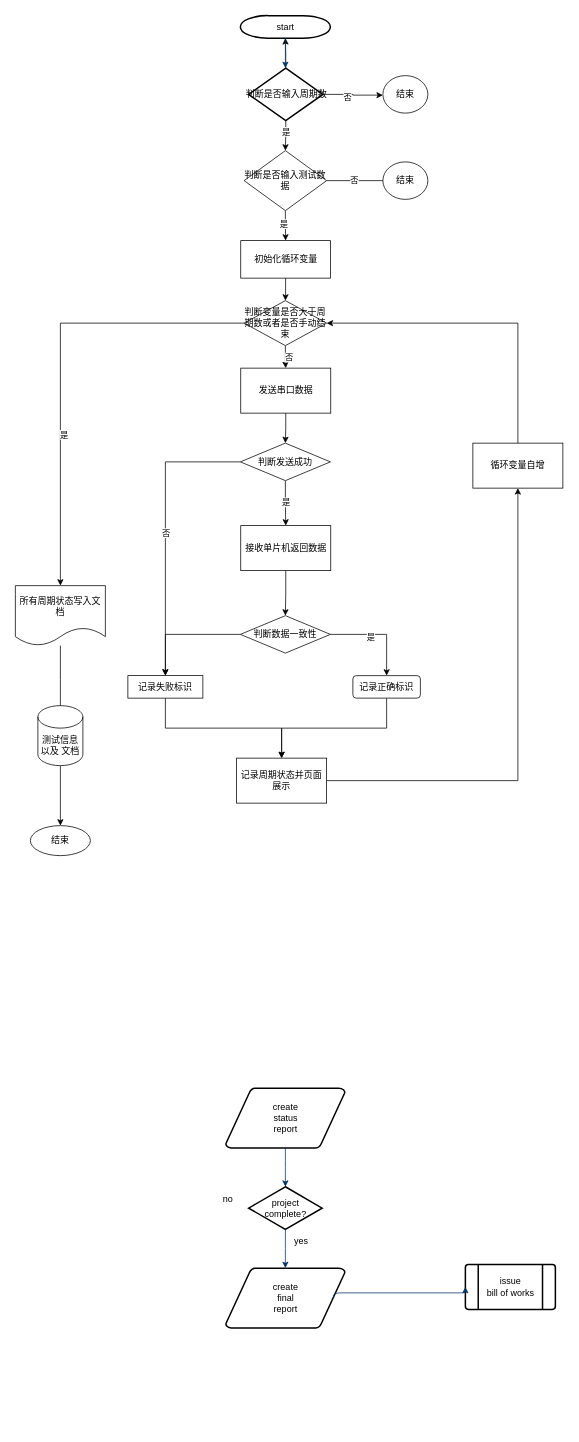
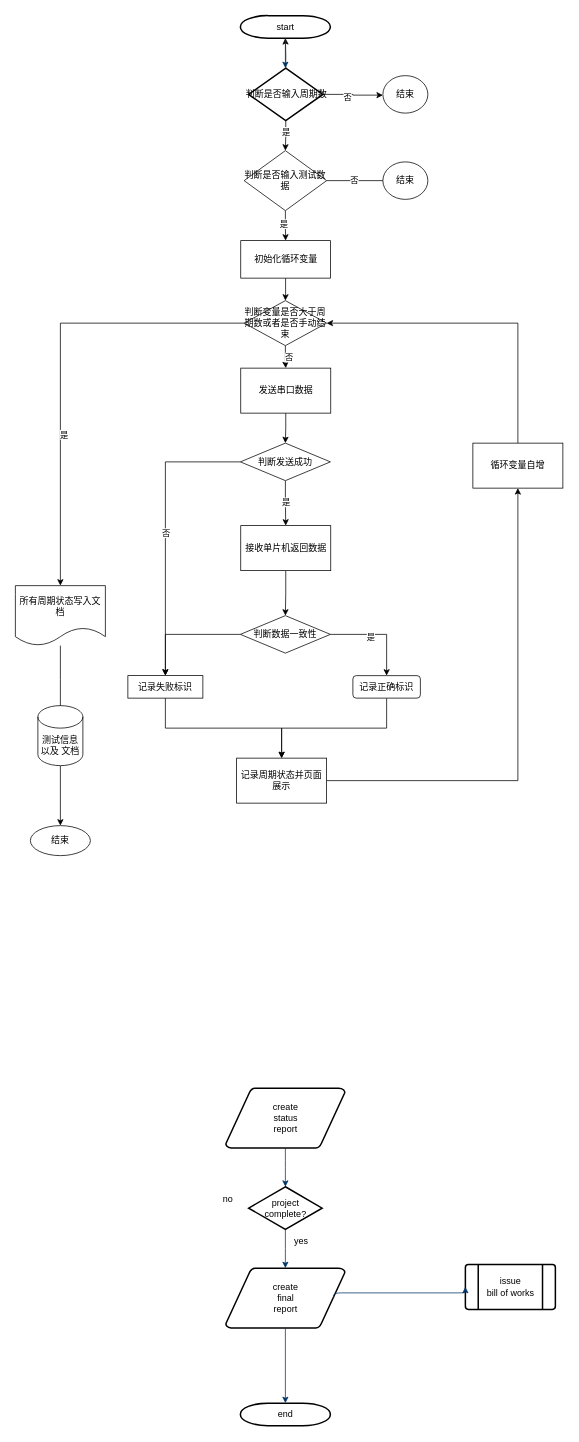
none -> (285, 1361)
none -> (285, 1414)
